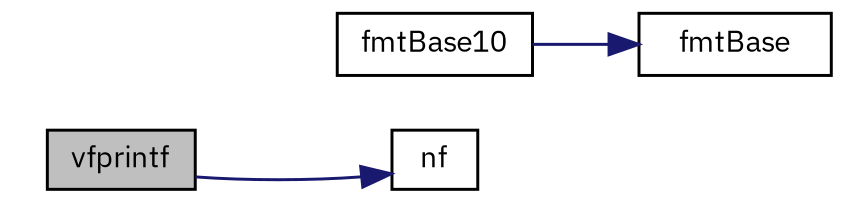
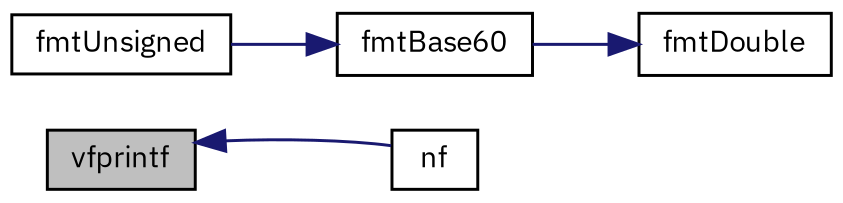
none -> (121, 44)
(435, 44) -> (435, 44)
(735, 44) -> (735, 44)
(278, 180) -> (308, 140)
